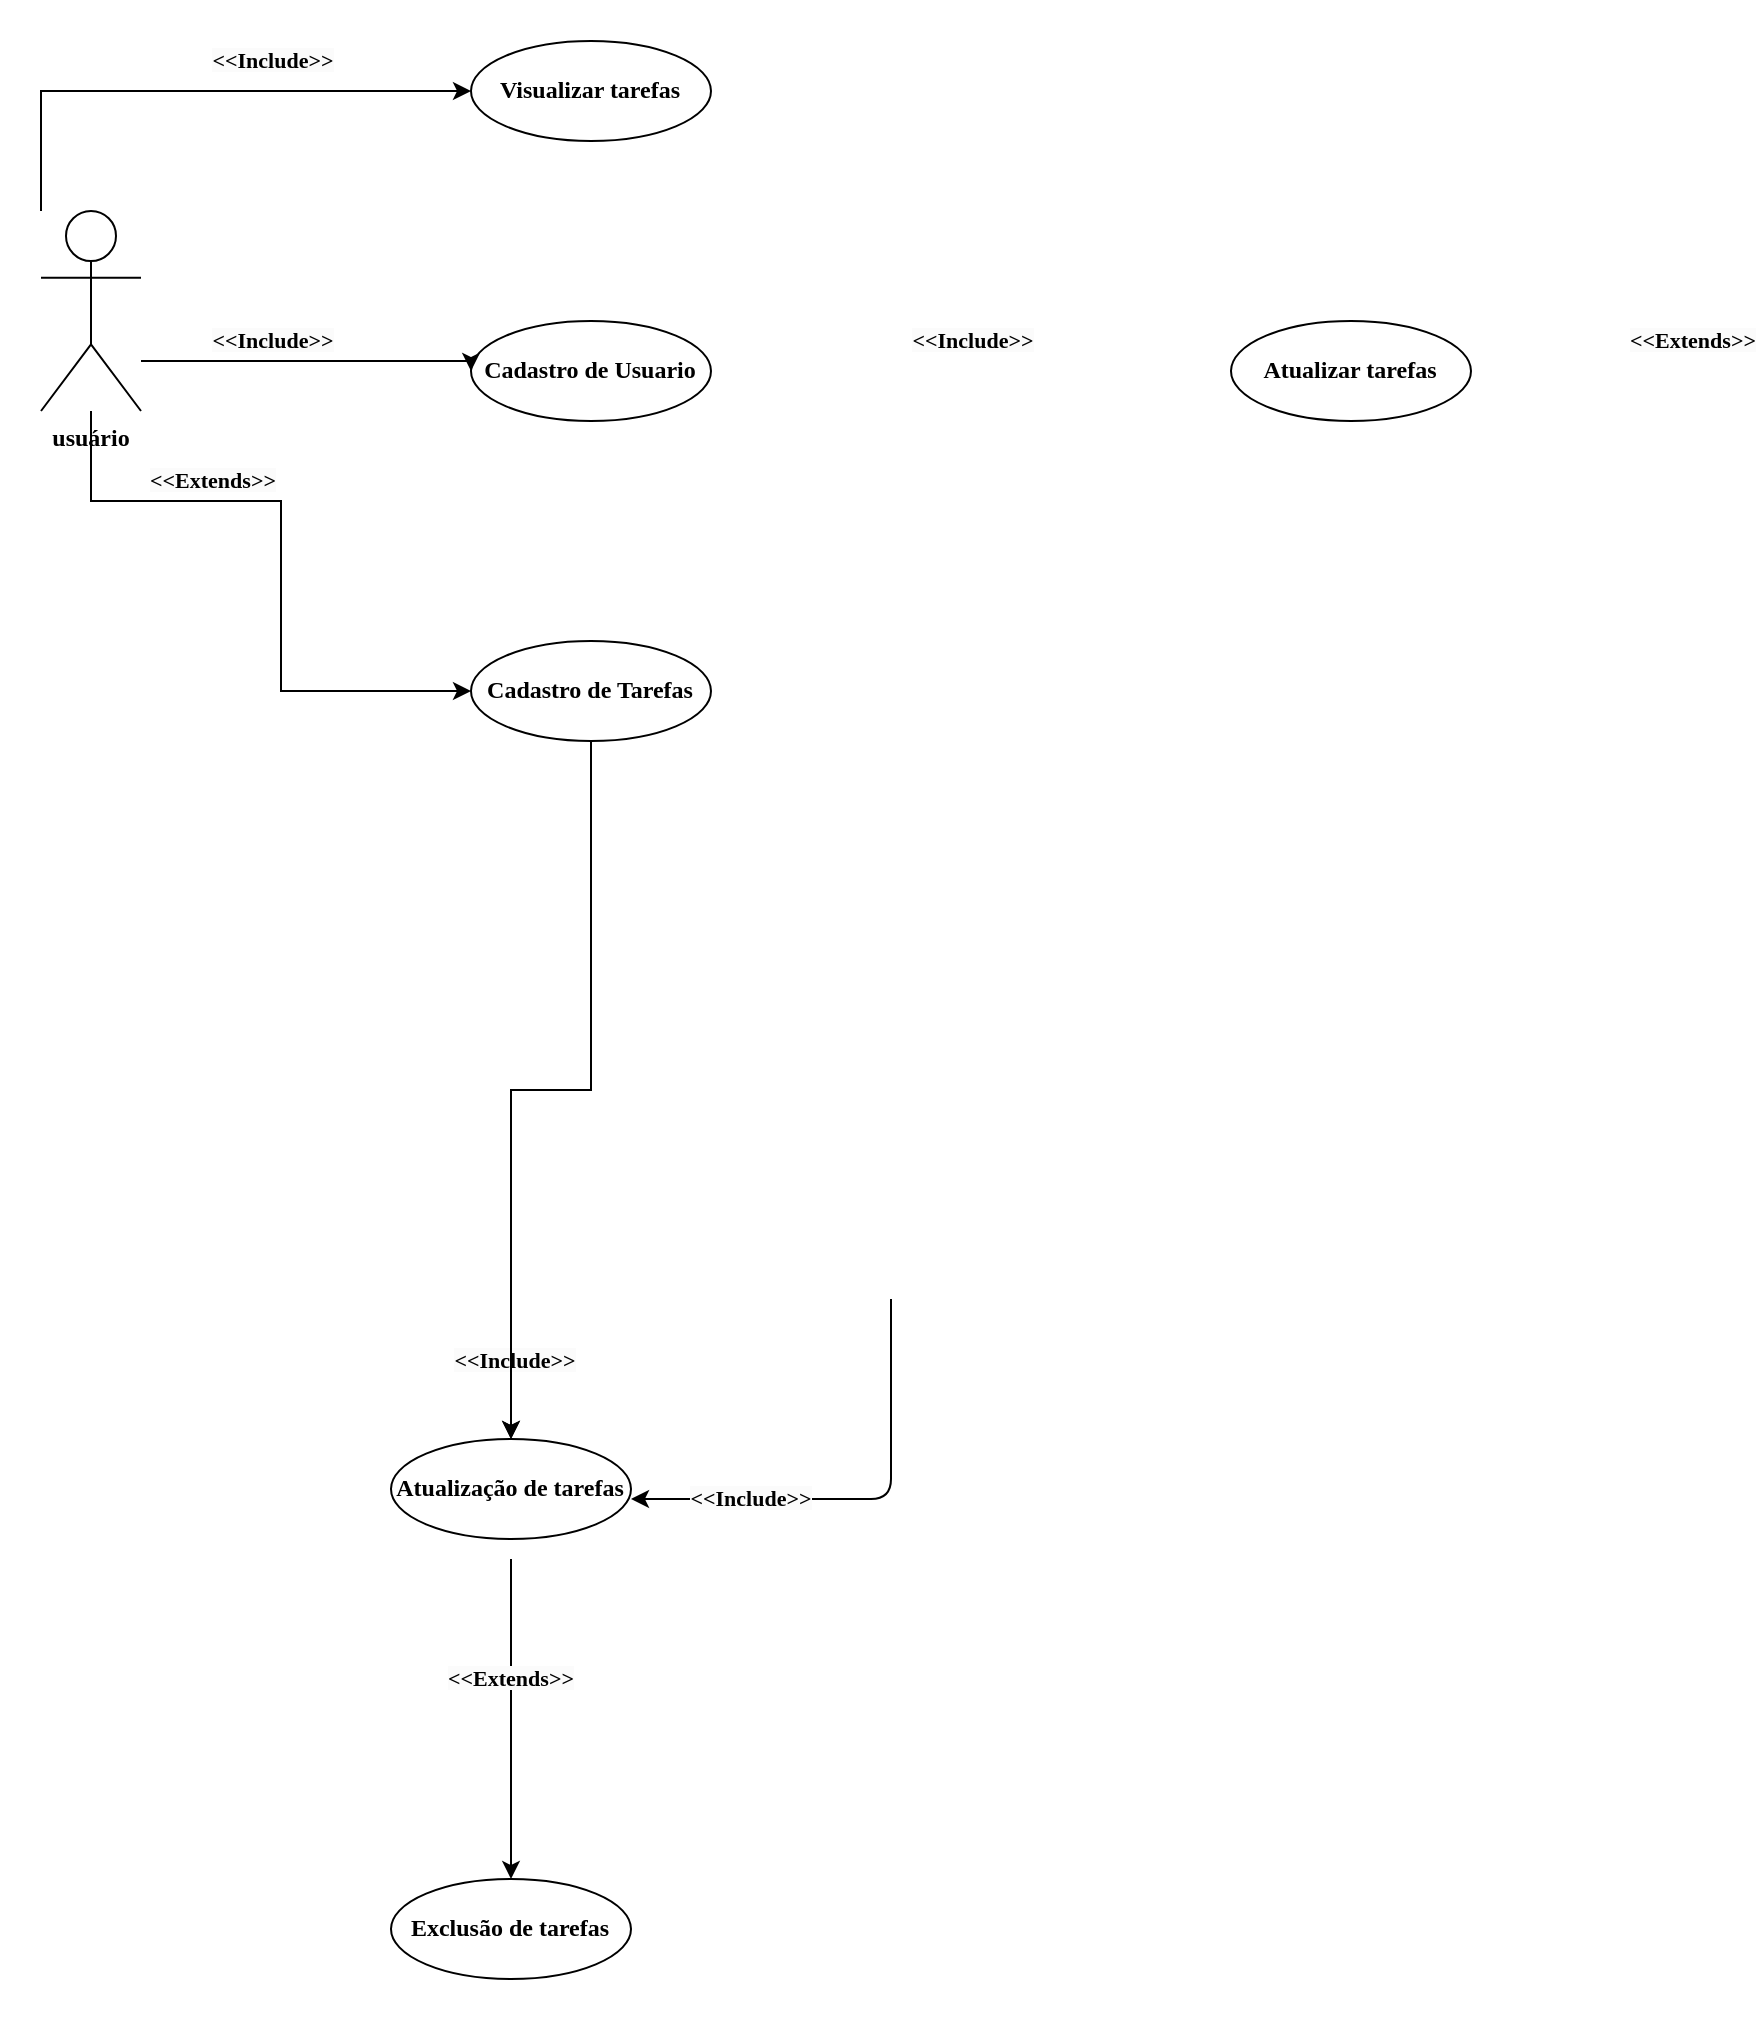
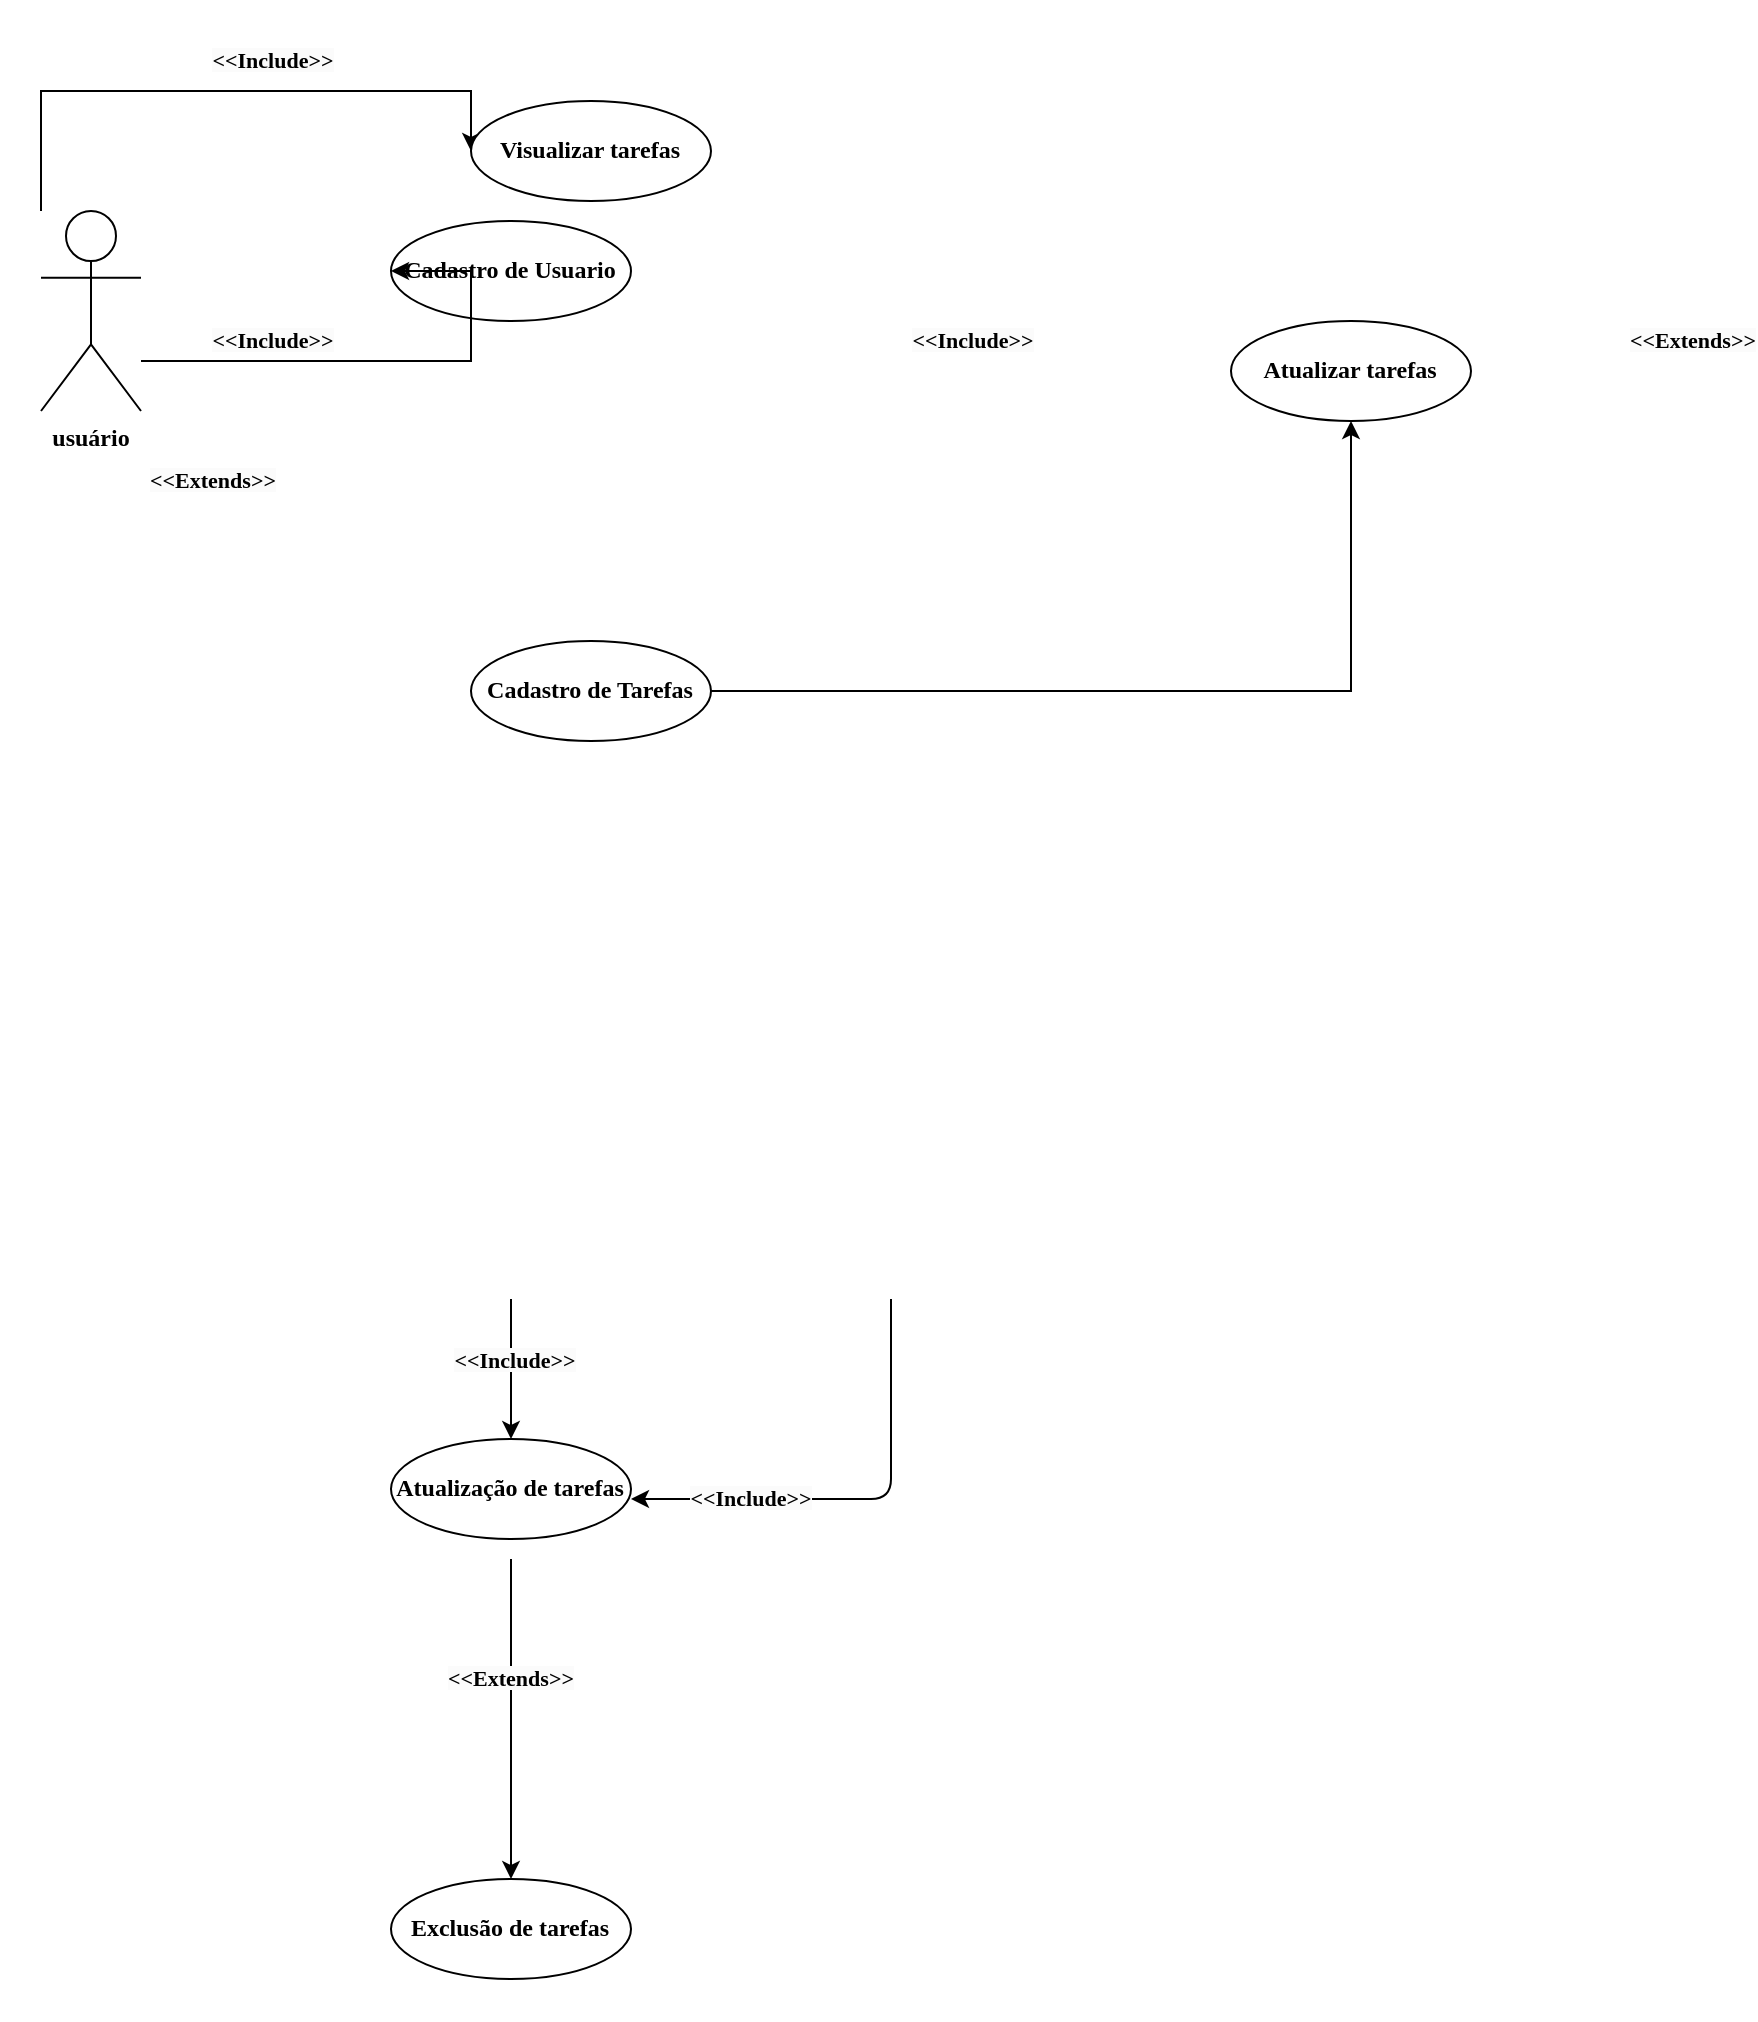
(591, 91) -> (591, 151)
(591, 371) -> (511, 271)
(281, 544) -> none
(591, 1059) -> (1159, 691)
